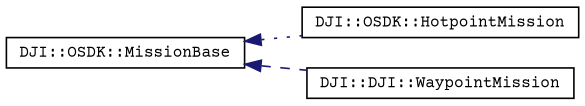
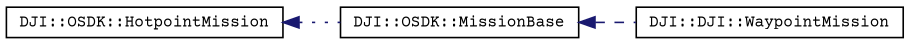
(282, 38) -> (320, 22)
